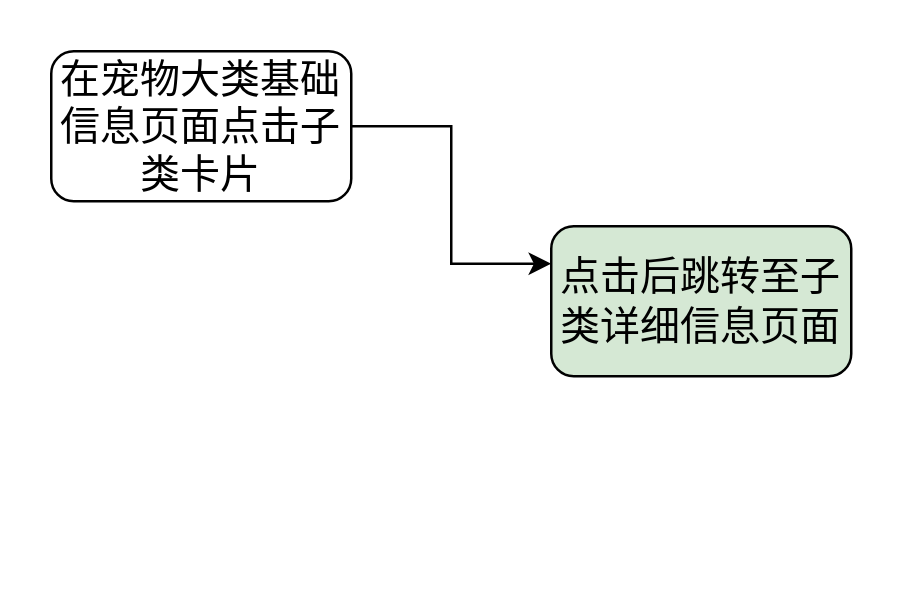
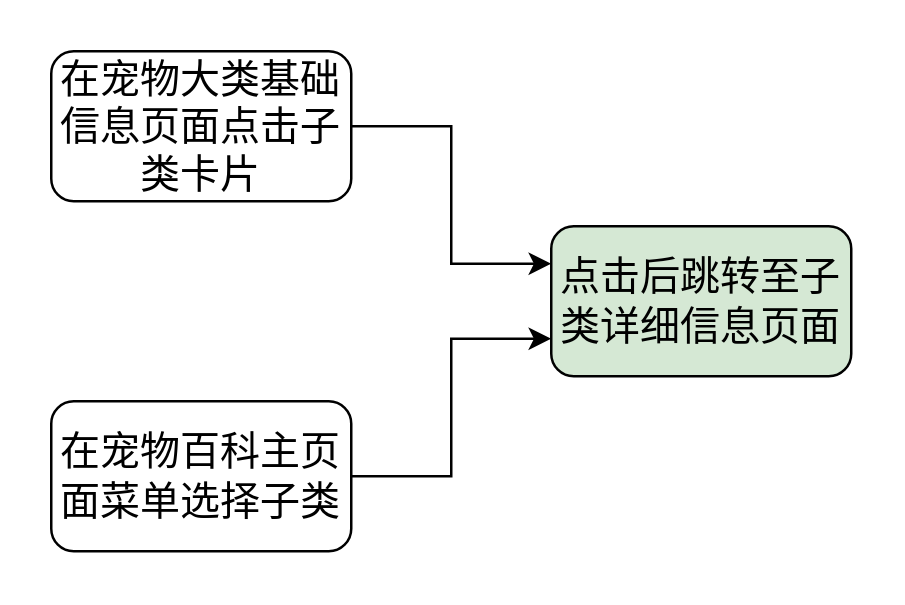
none -> (451, 416)
none -> (201, 476)
